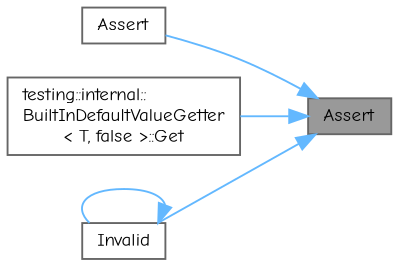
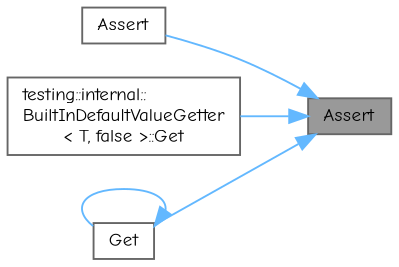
(124, 241) -> (124, 241)
